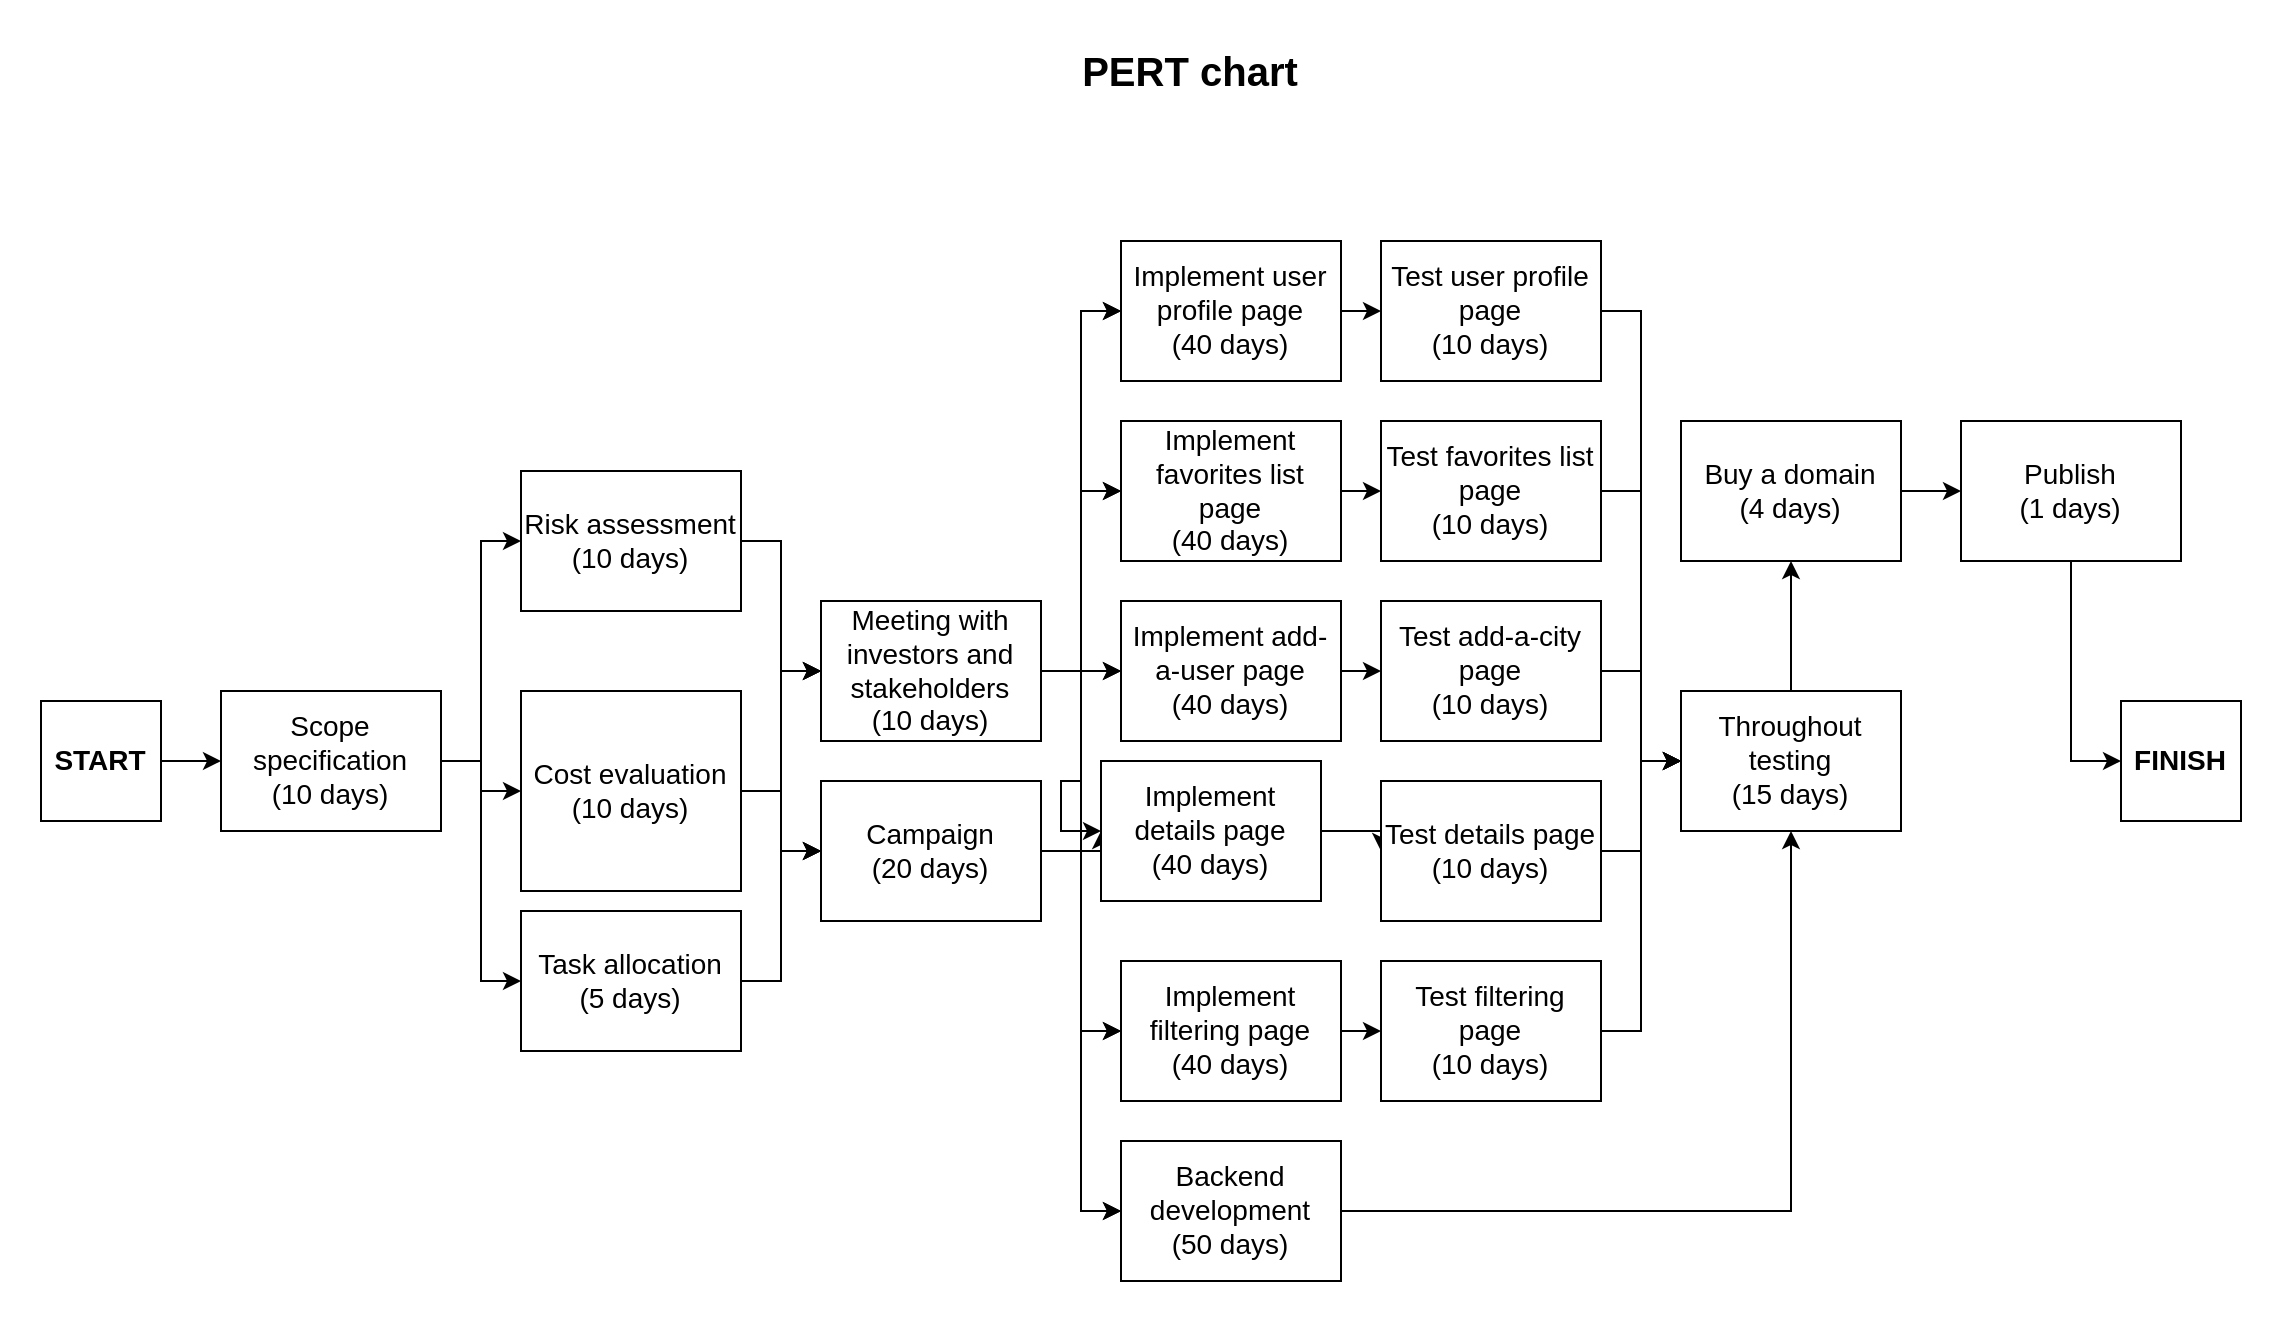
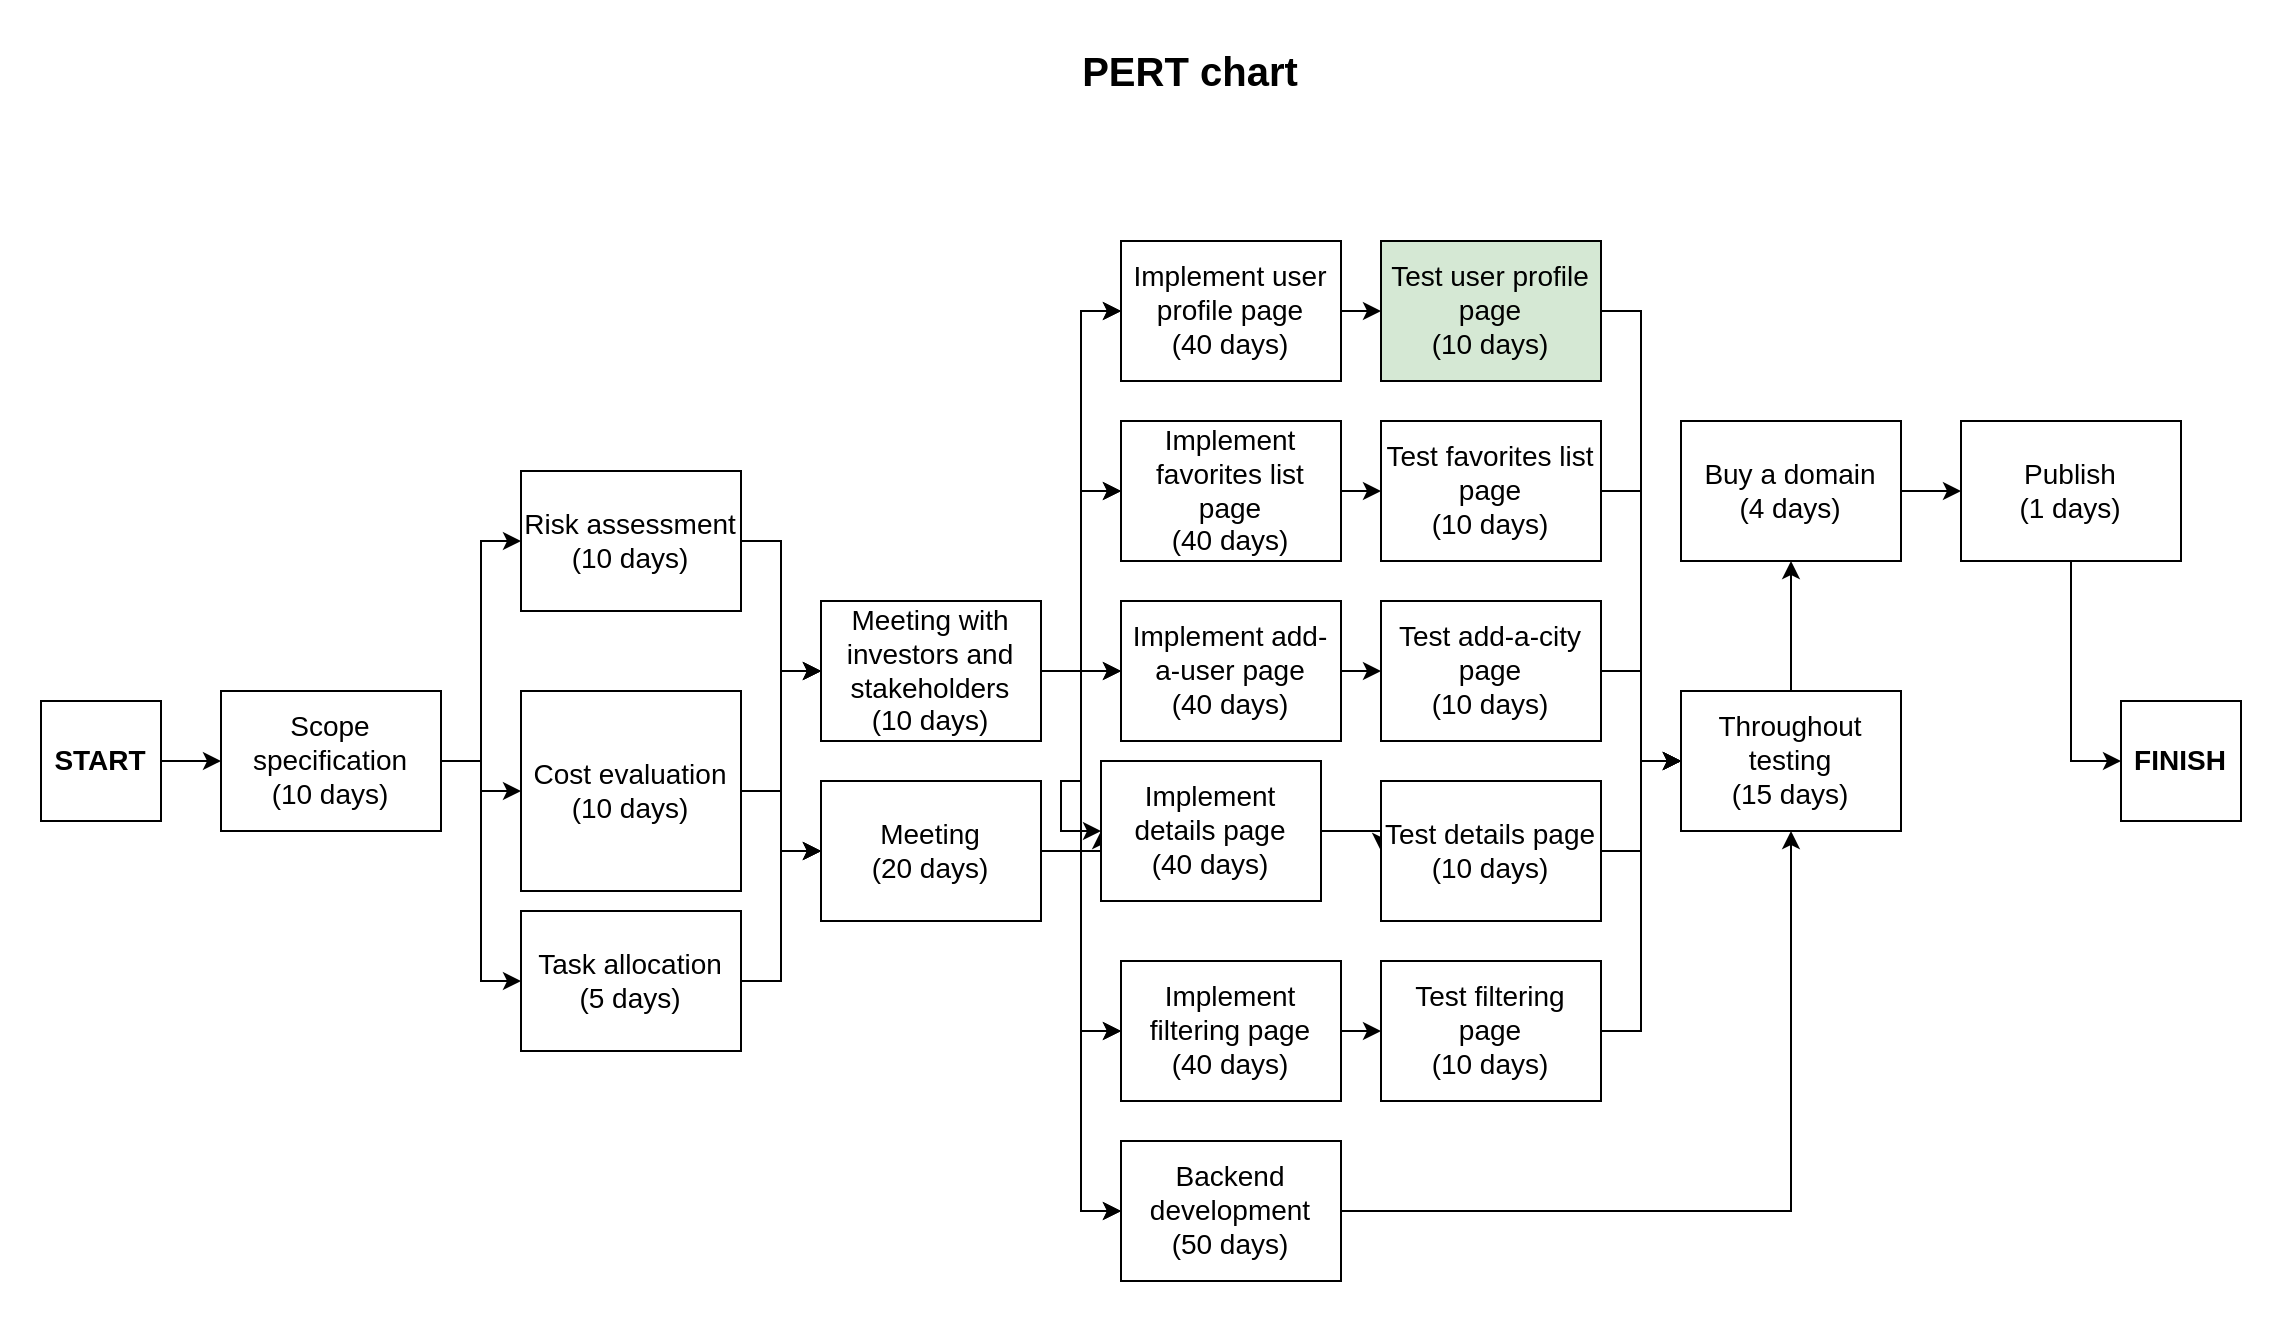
(1491, 311) -> (1491, 311)
(931, 851) -> (931, 851)
